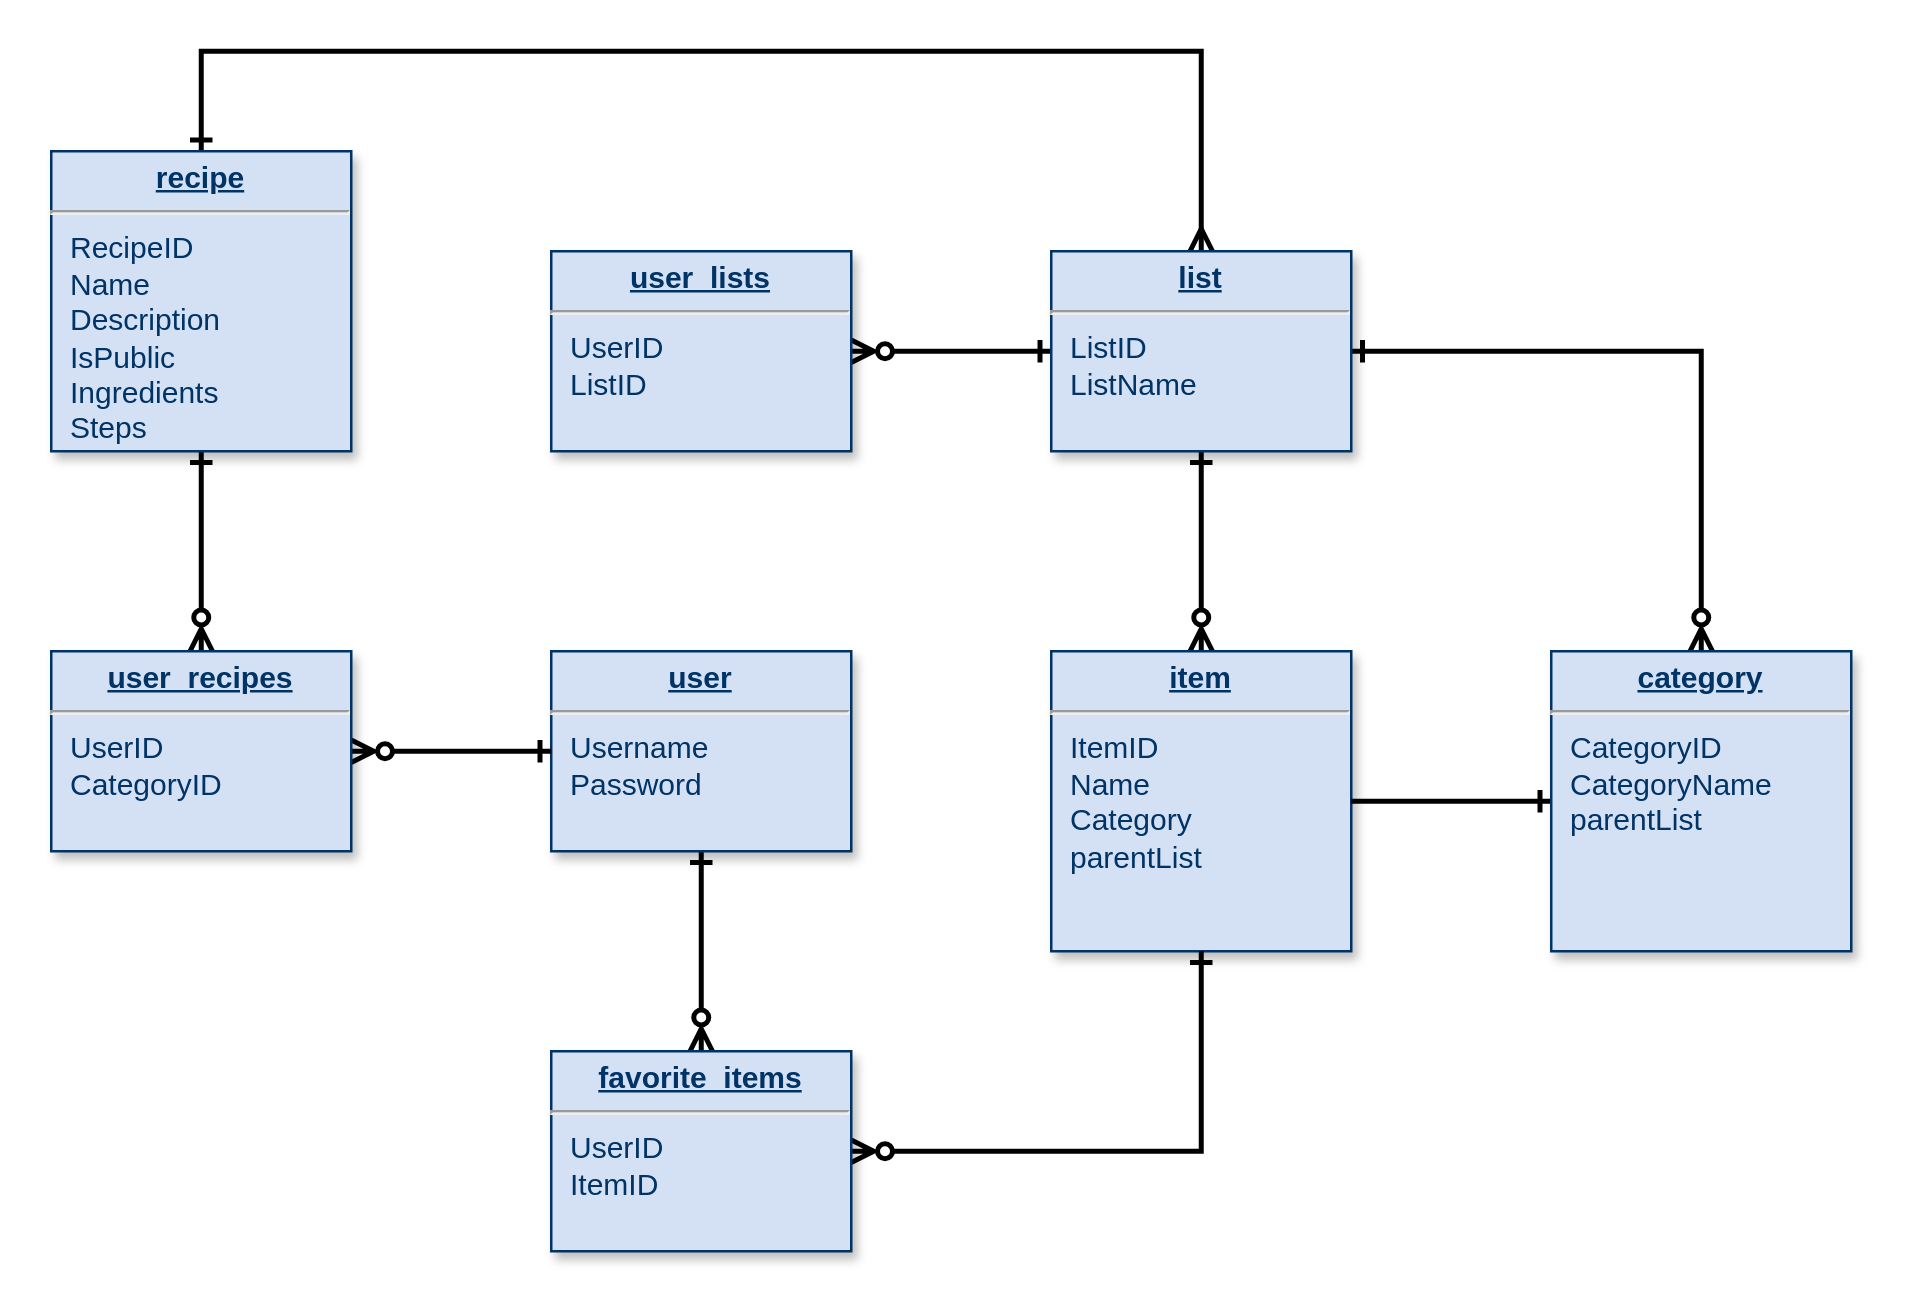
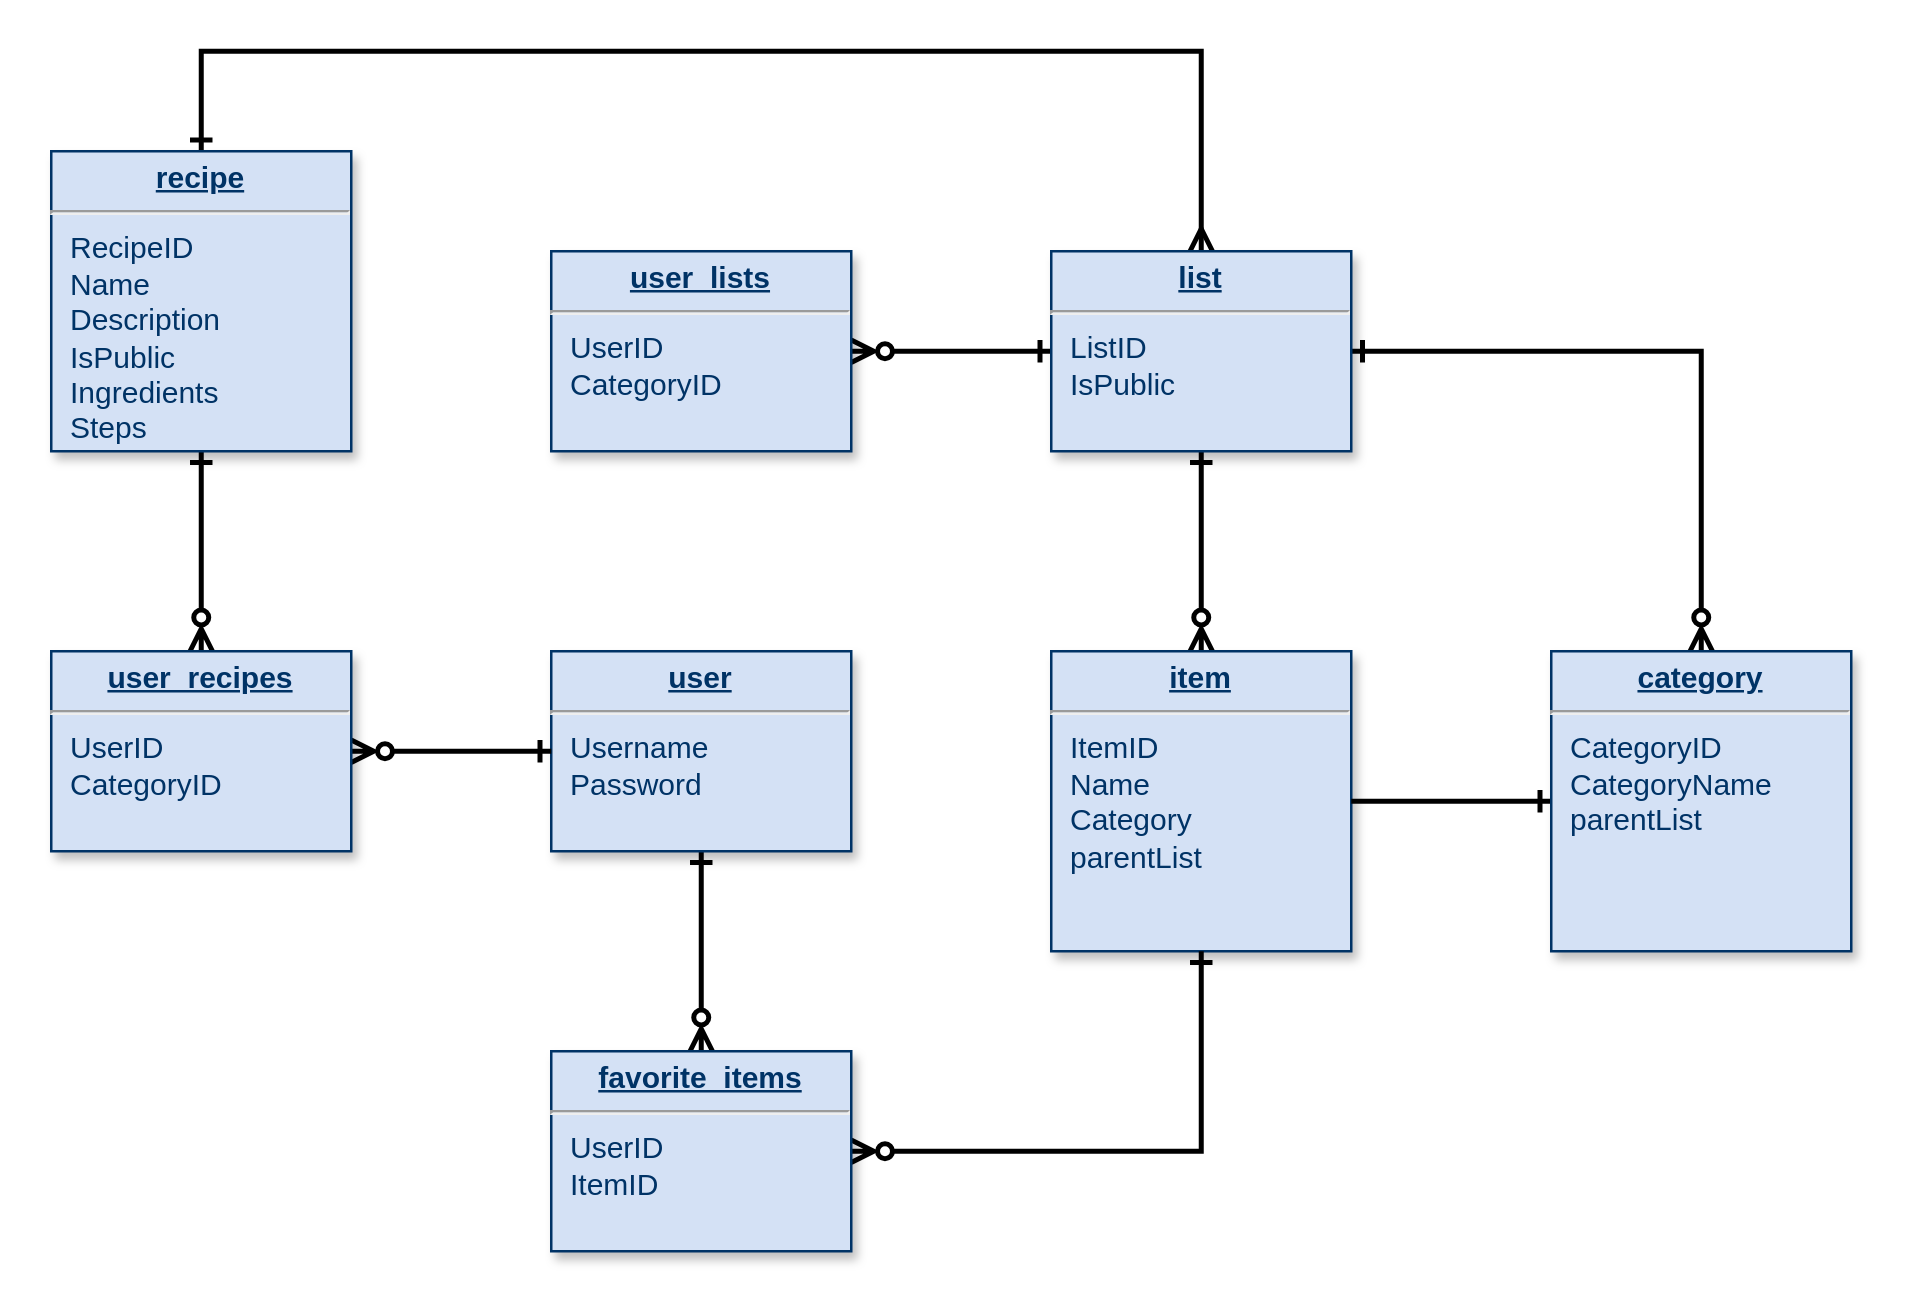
(627, 305) -> (635, 305)
(1115, 305) -> (1111, 305)
